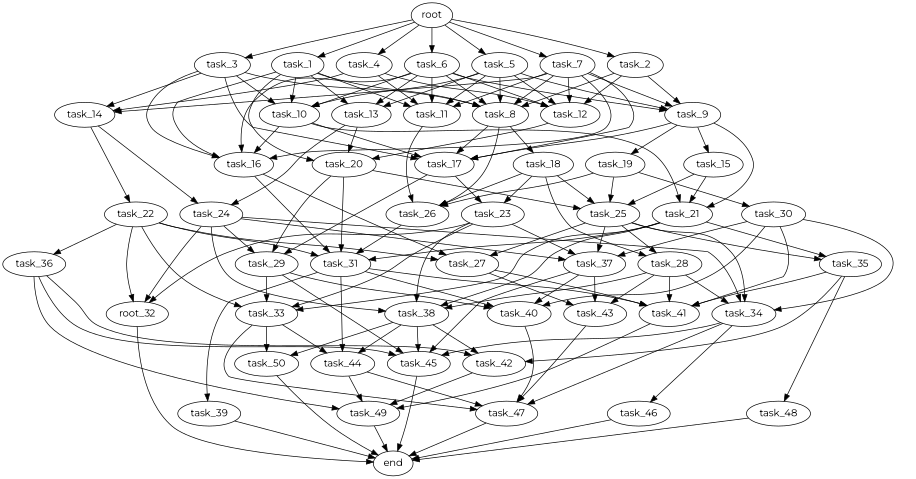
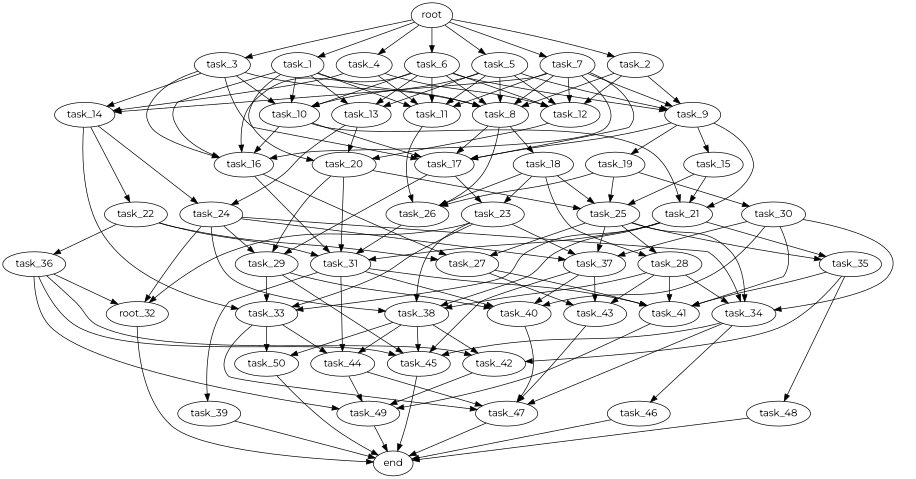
(127, 261) -> (83, 288)
(177, 274) -> (116, 250)
